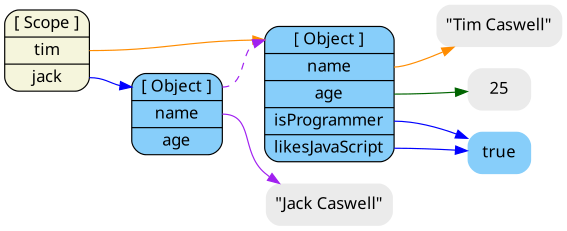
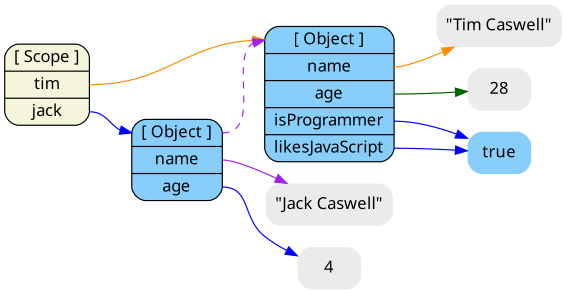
(499, 89) -> (499, 89)
none -> (329, 268)
